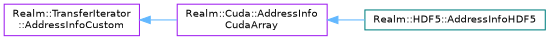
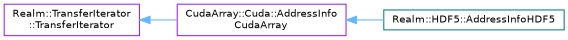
(72, 20) -> (72, 20)
(252, 20) -> (262, 20)
